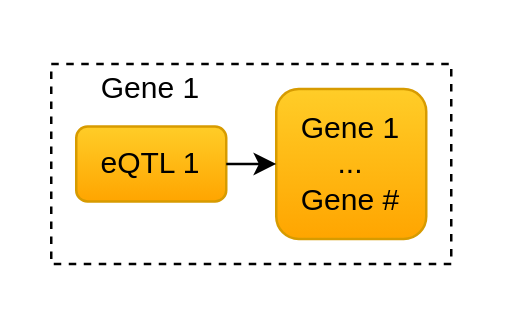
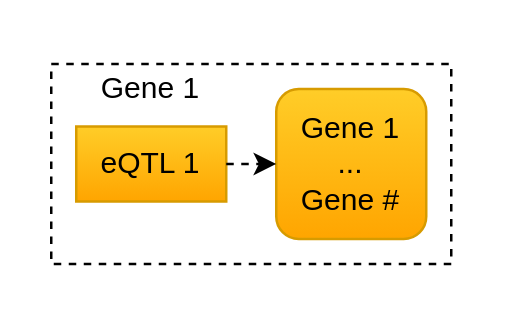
(151, 164) -> (151, 164)
(242, 164) -> (242, 164)
